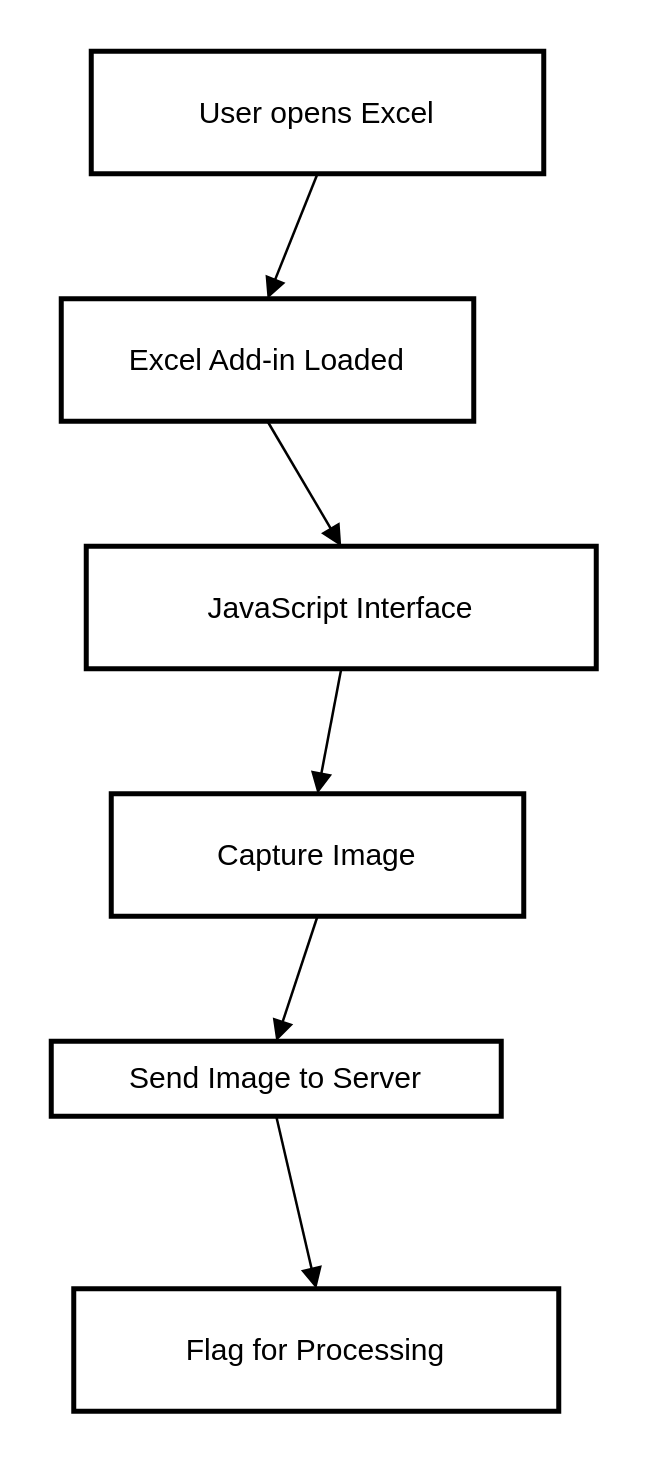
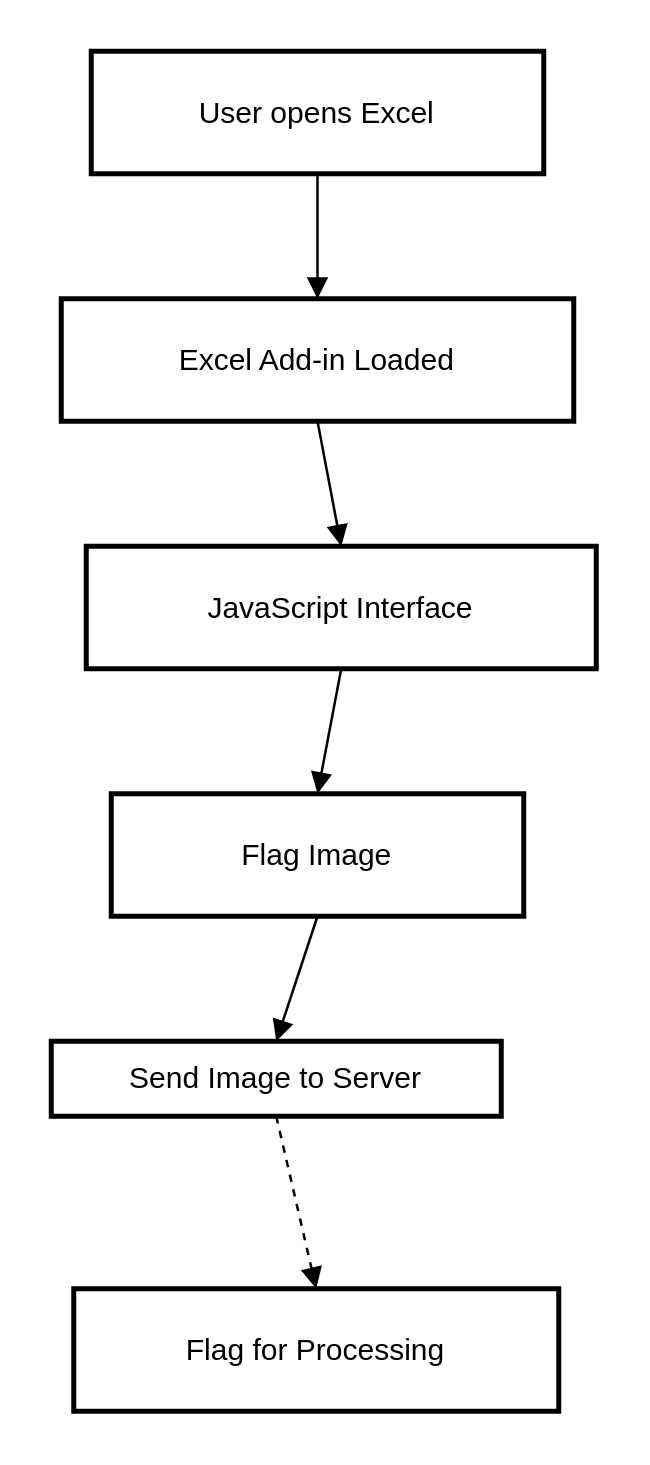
(268, 360) -> (318, 360)
(318, 856) -> (318, 856)
(293, 1190) -> (293, 1190)
